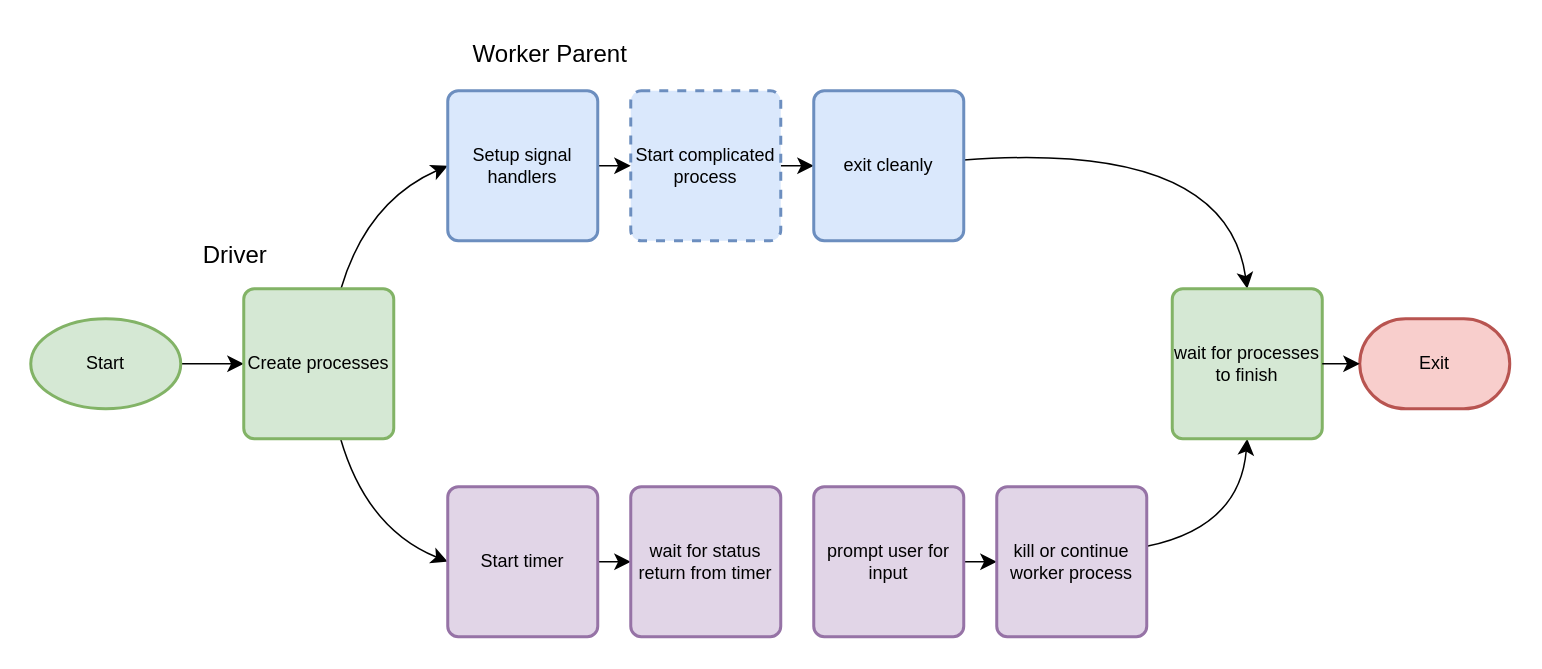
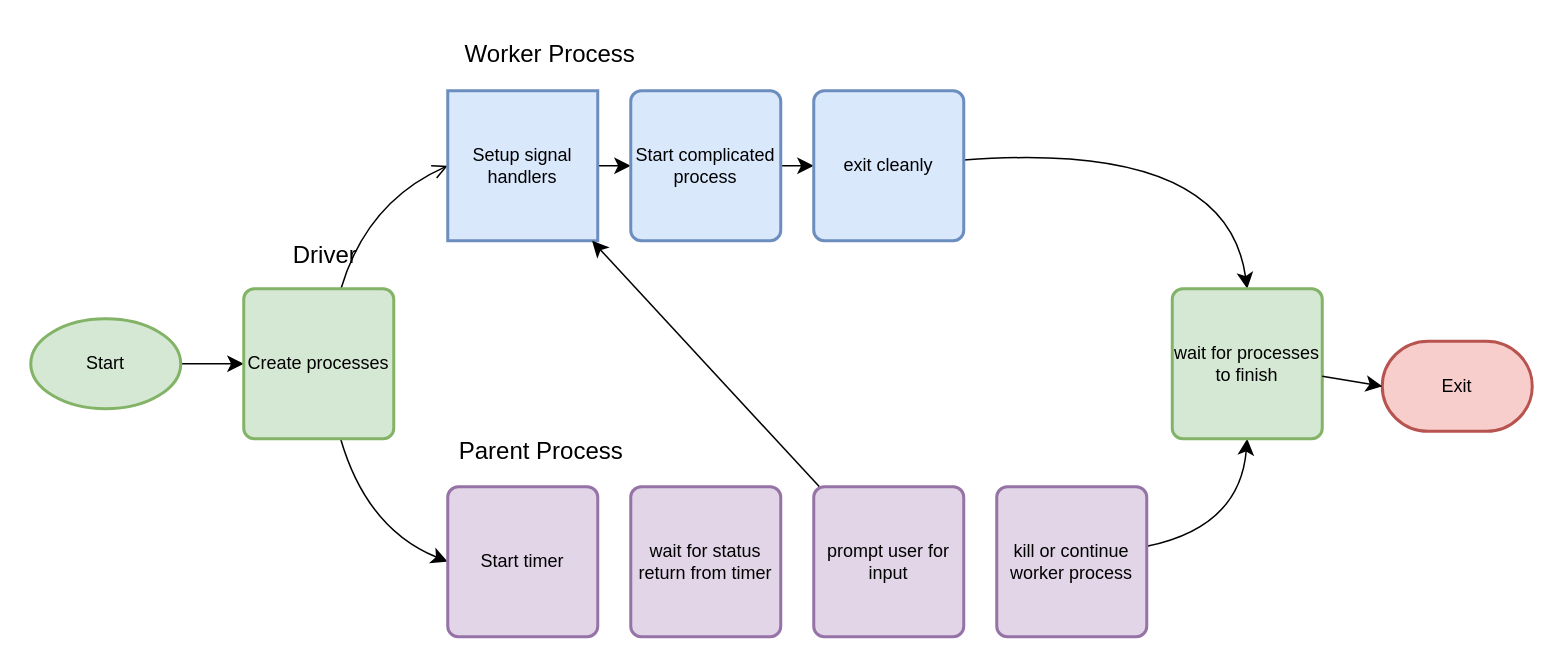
(551, 53) -> (551, 53)
(523, 166) -> (523, 166)
(706, 166) -> (706, 166)
(384, 209) -> (387, 207)
(236, 254) -> (326, 254)
(1435, 364) -> (1457, 386)
none -> (542, 451)
(608, 562) -> none
(974, 562) -> (710, 368)
